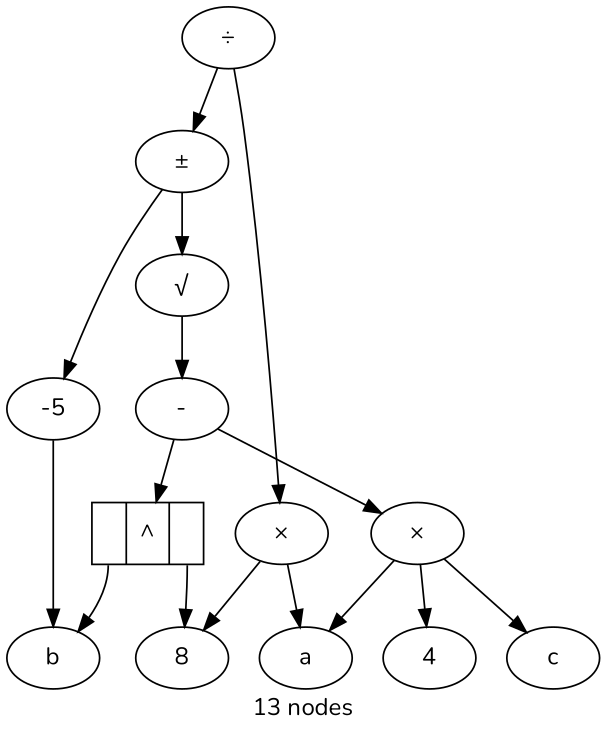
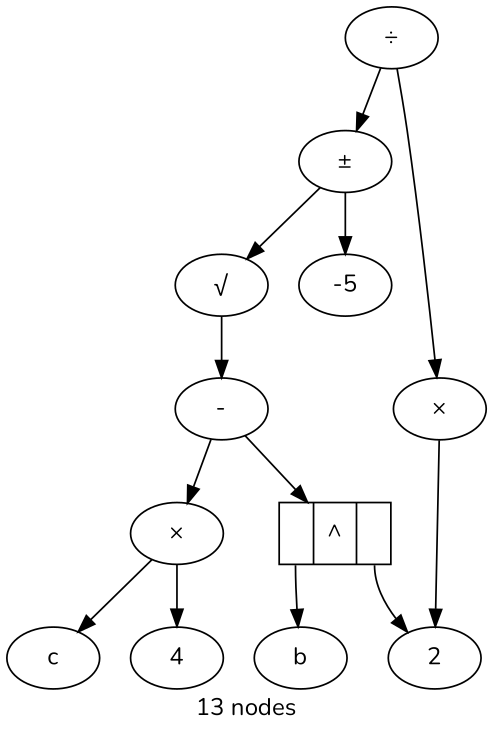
(53, 525) -> none
(182, 658) -> (435, 658)
(306, 658) -> none
